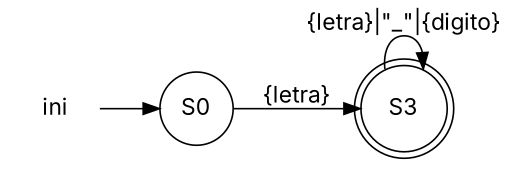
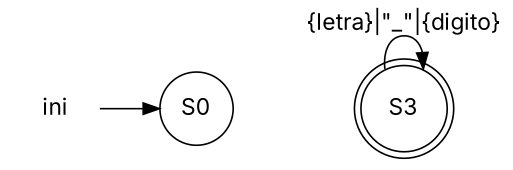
(289, 109) -> none
